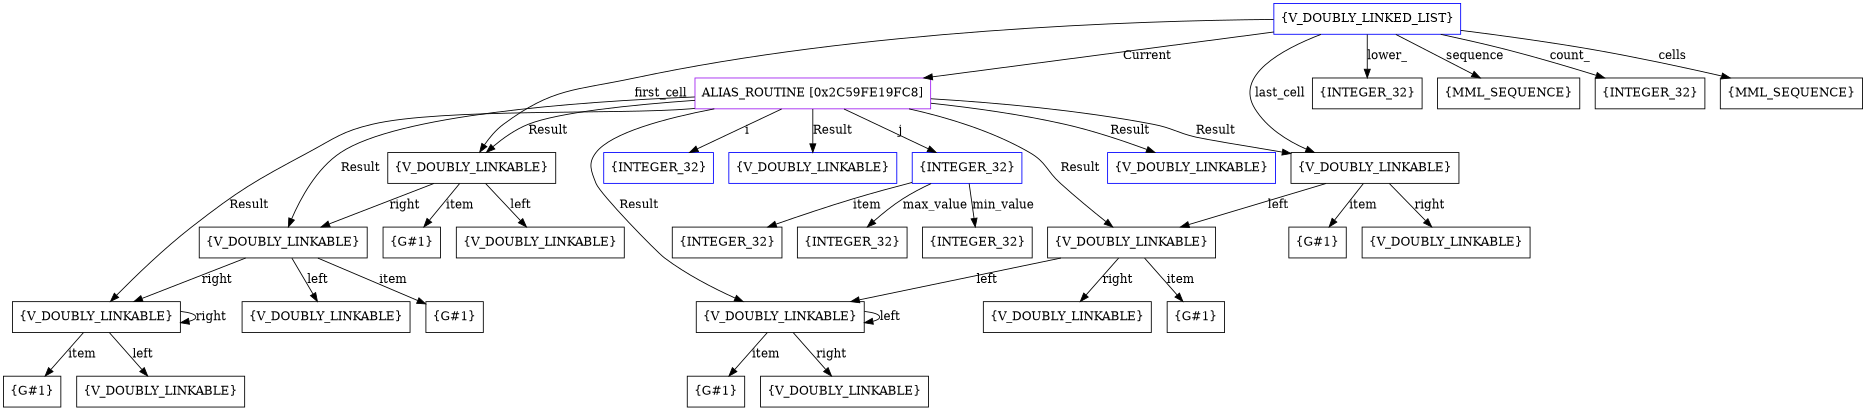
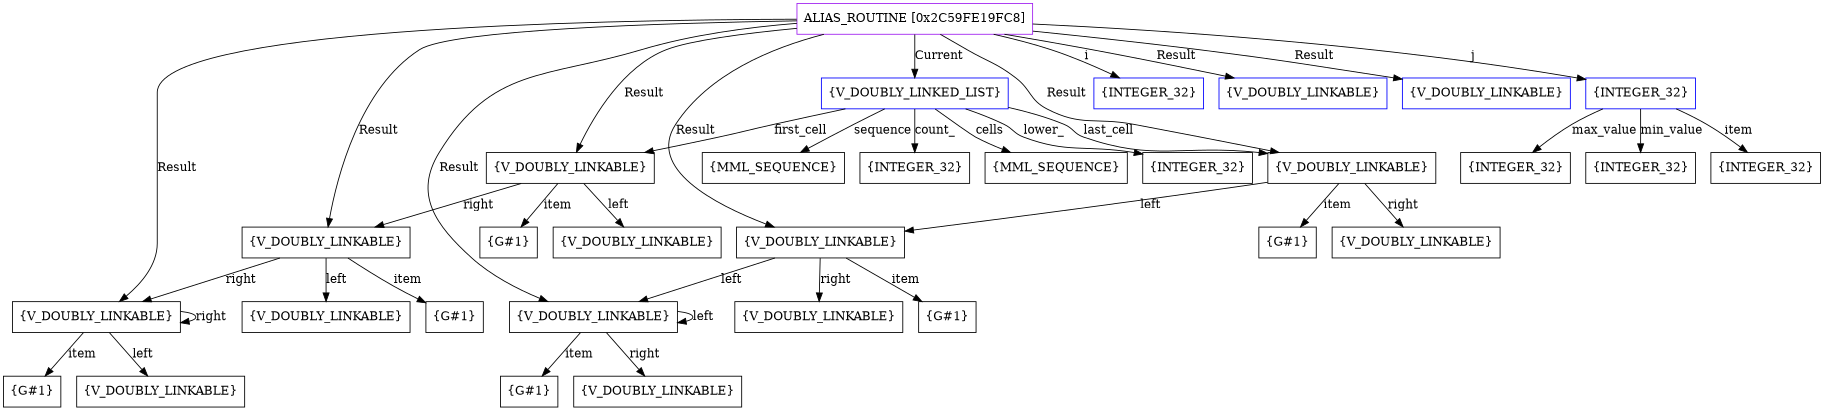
(1103, 54) -> (915, 52)
